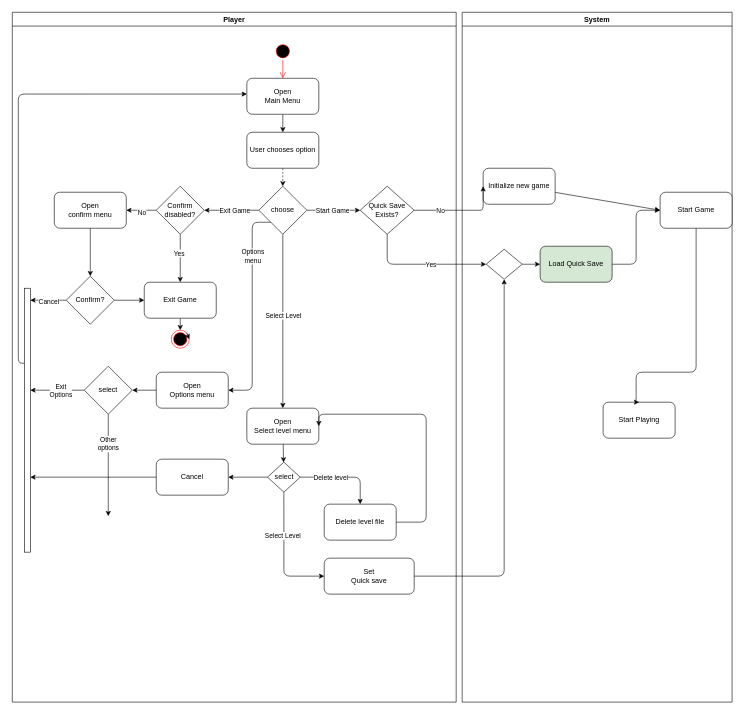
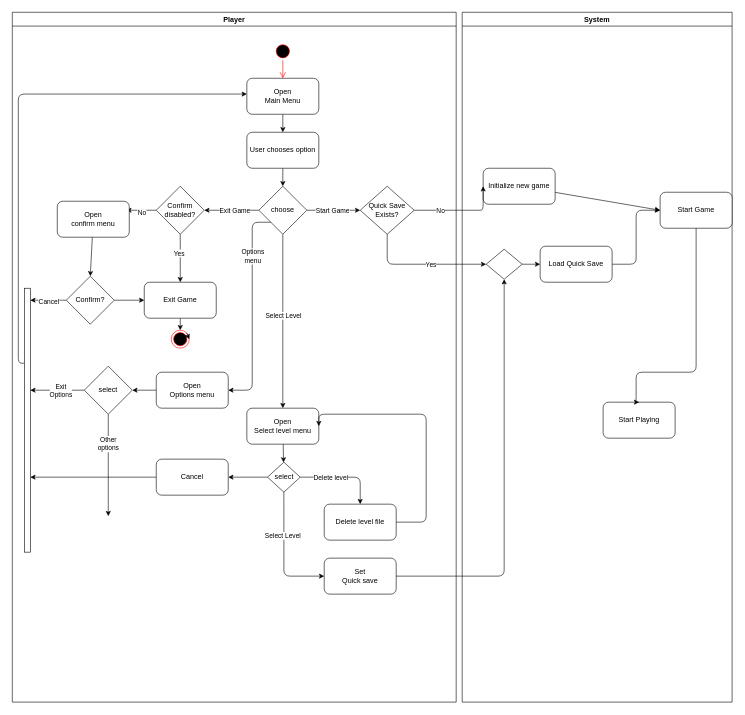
(283, 175) -> (283, 175)
(90, 210) -> (93, 219)
(576, 264) -> (576, 264)
(369, 576) -> (360, 576)
